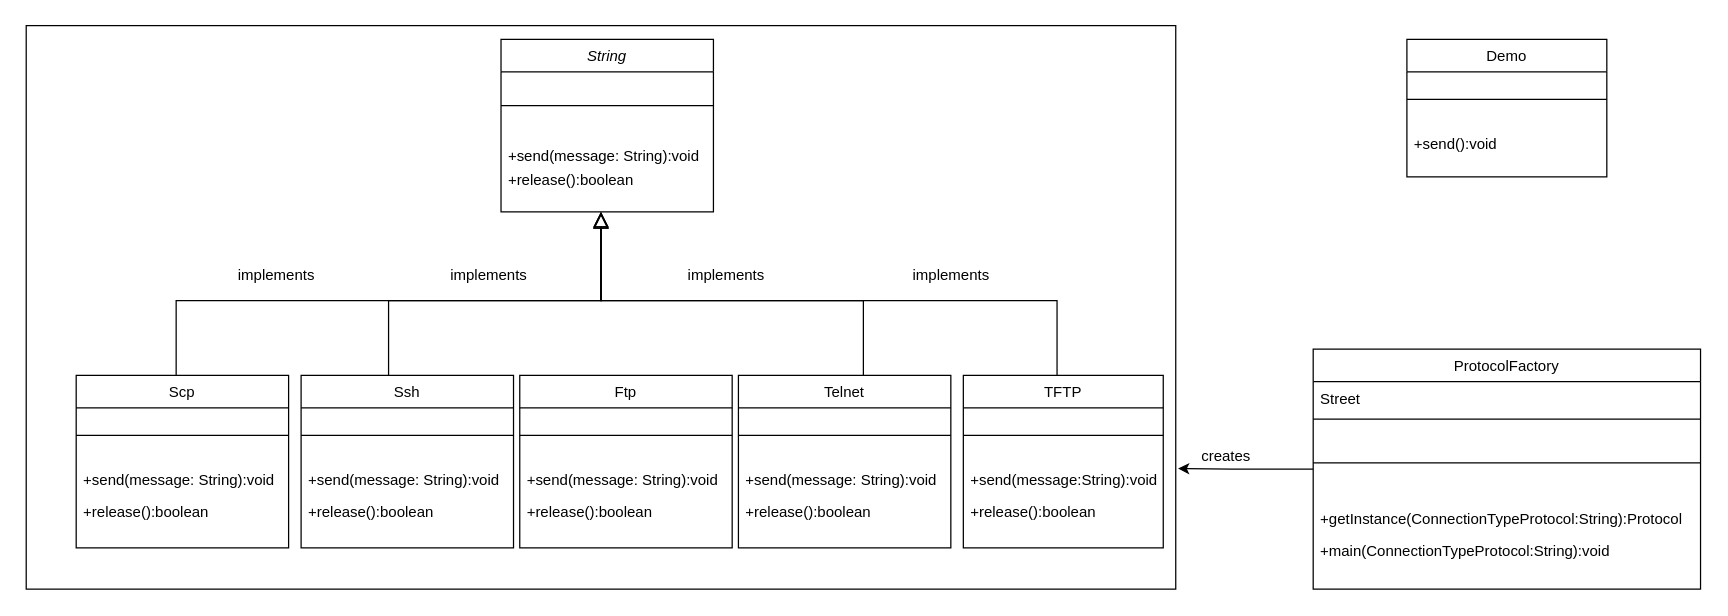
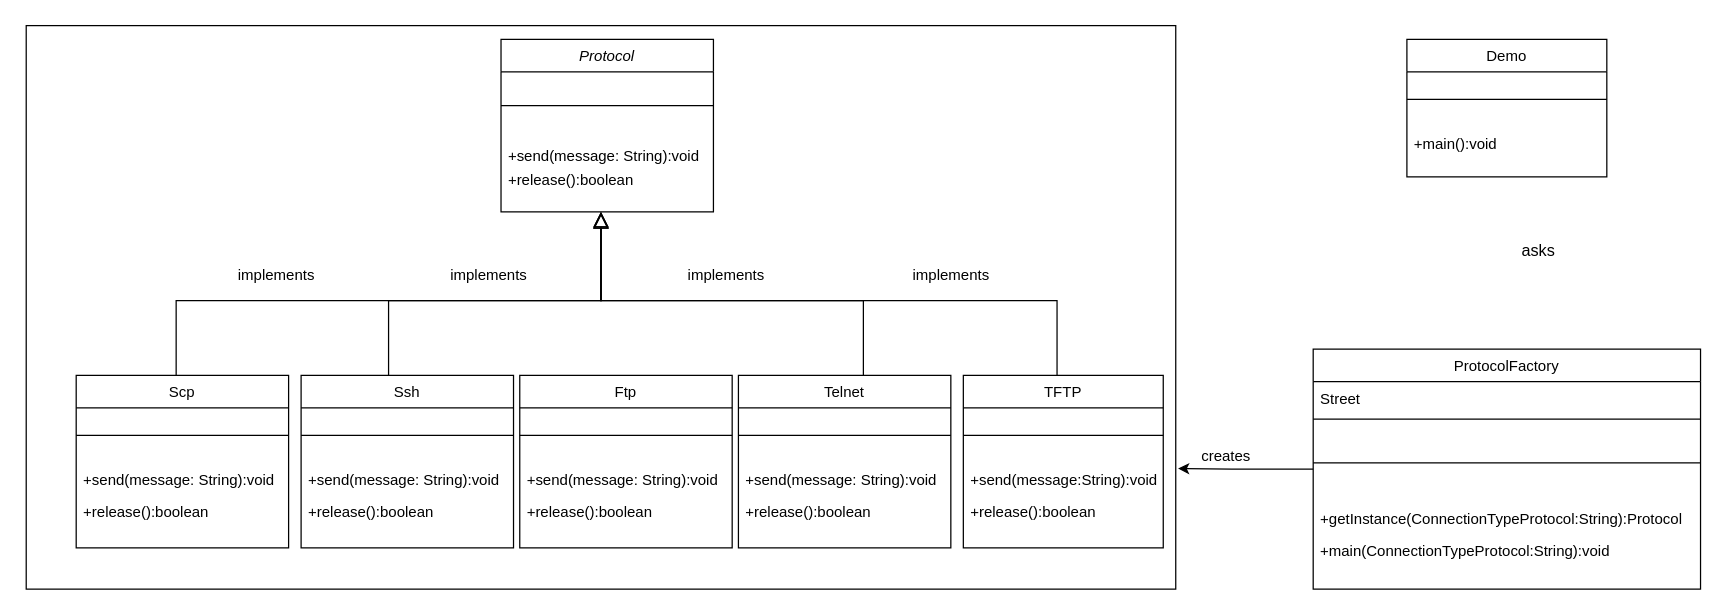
(606, 56) -> (606, 56)
(1460, 144) -> (1458, 144)
none -> (1538, 251)
